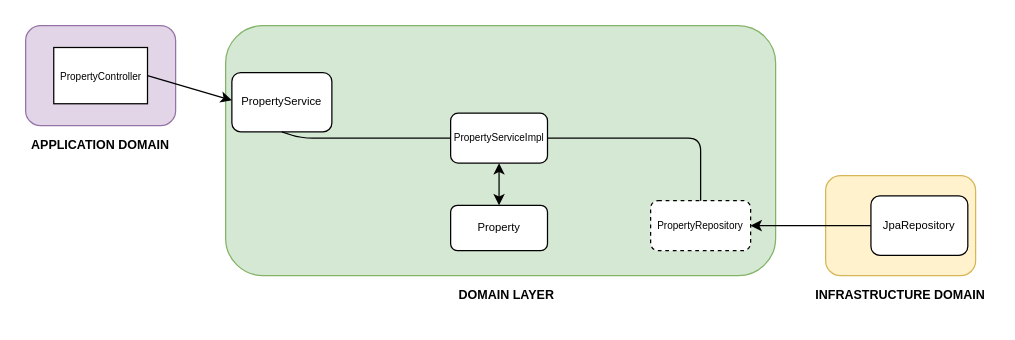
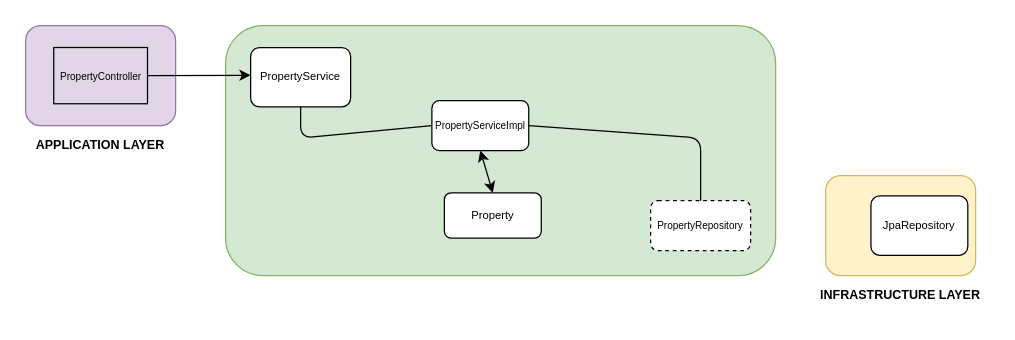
(101, 76) -> (101, 76)
(282, 102) -> (301, 77)
(499, 138) -> (480, 126)
(101, 144) -> (101, 144)
(815, 226) -> none
(499, 228) -> (493, 215)
(507, 294) -> none
(901, 294) -> (901, 294)
